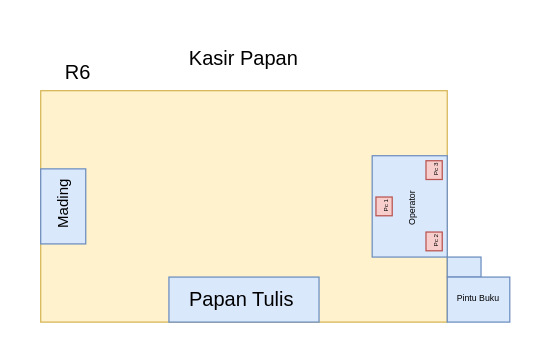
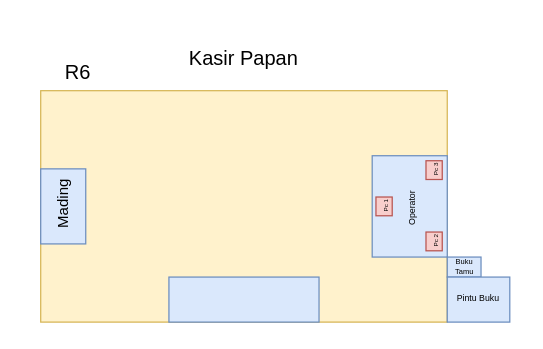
none -> (464, 266)
(244, 299) -> none
